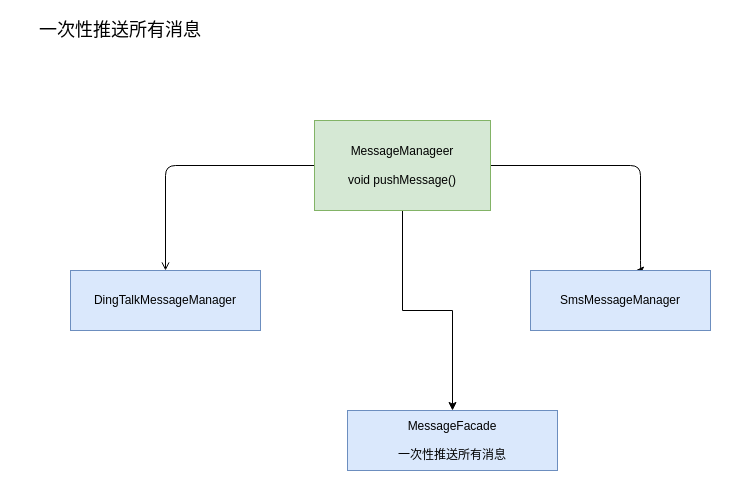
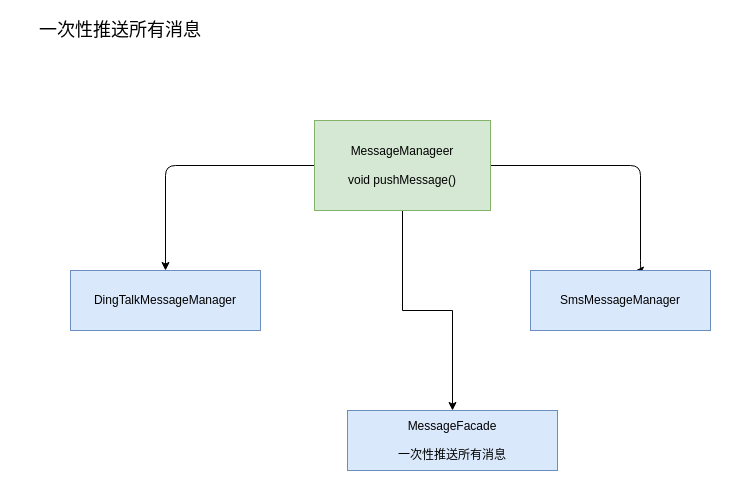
(166, 263) -> (166, 262)
